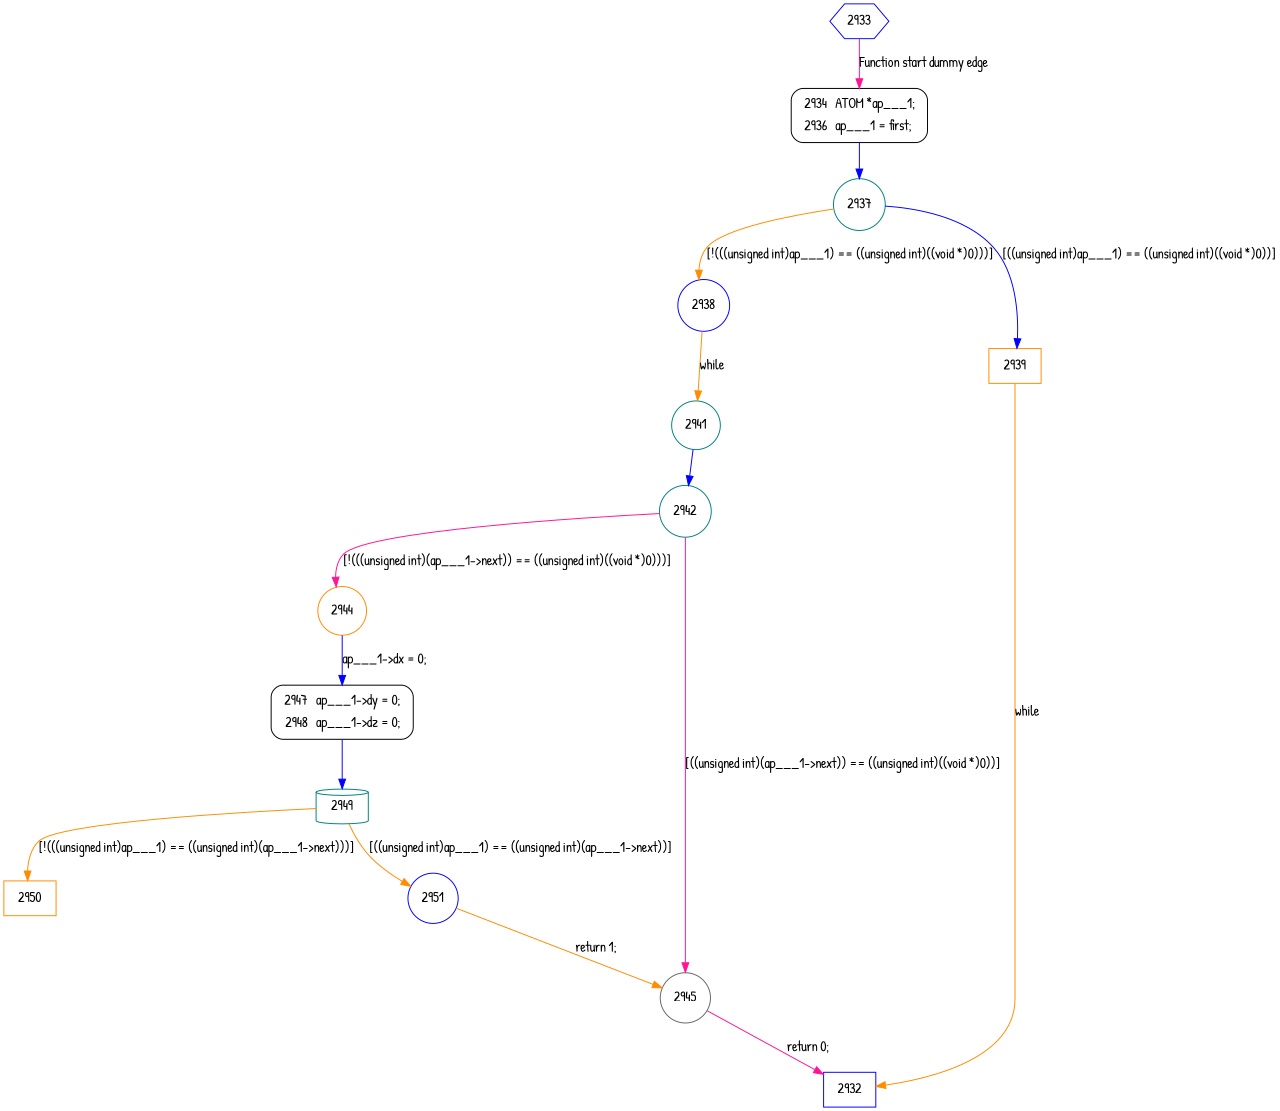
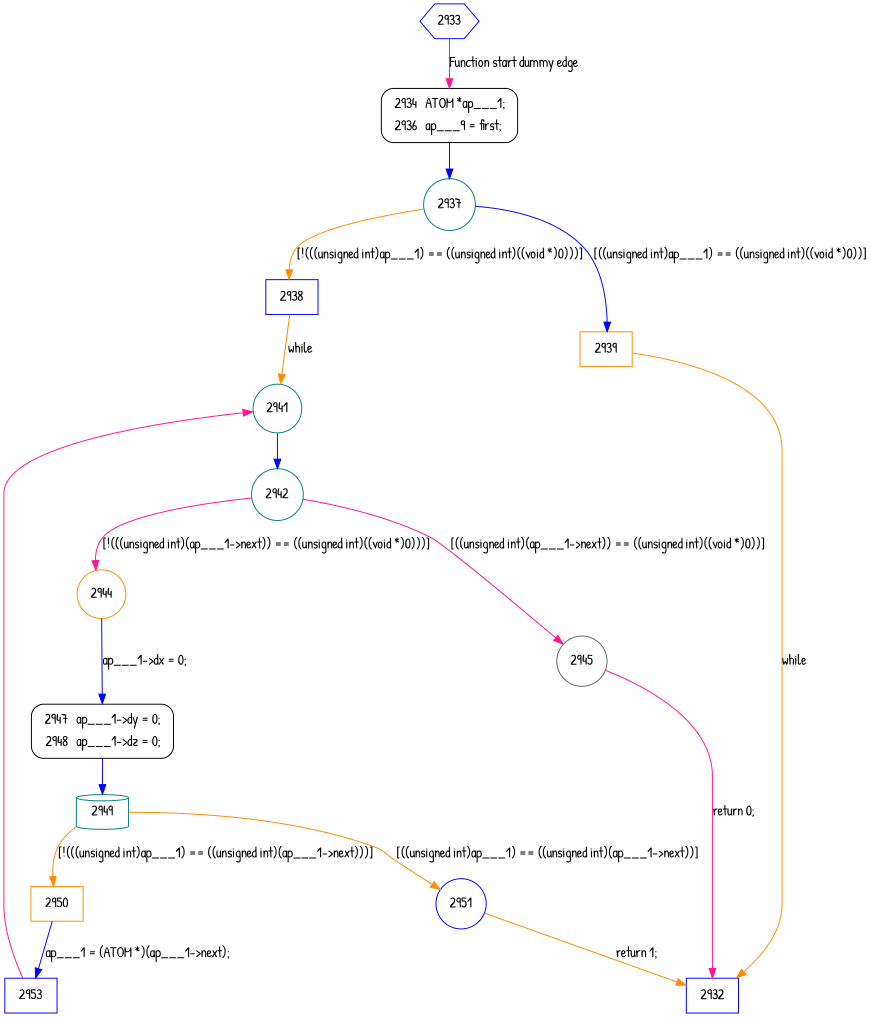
(873, 126) -> (464, 126)
(704, 305) -> (292, 297)
(555, 946) -> (581, 948)
none -> (31, 996)
